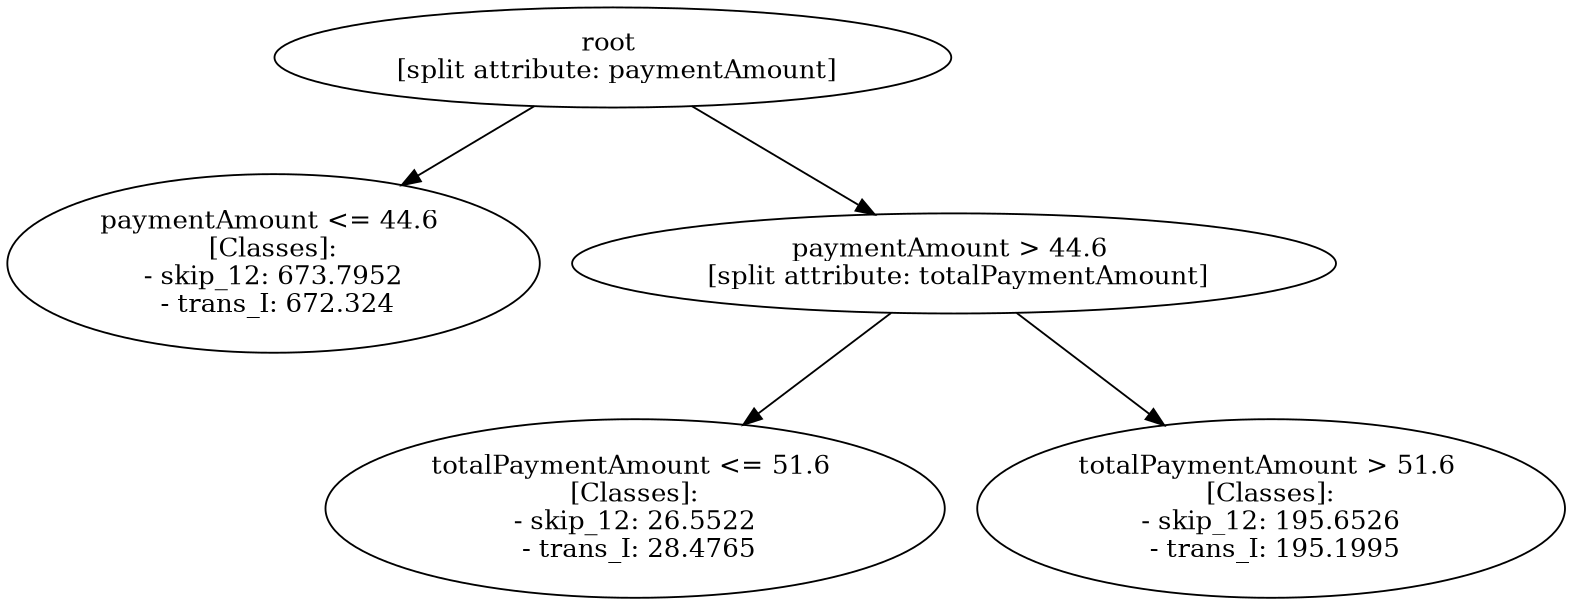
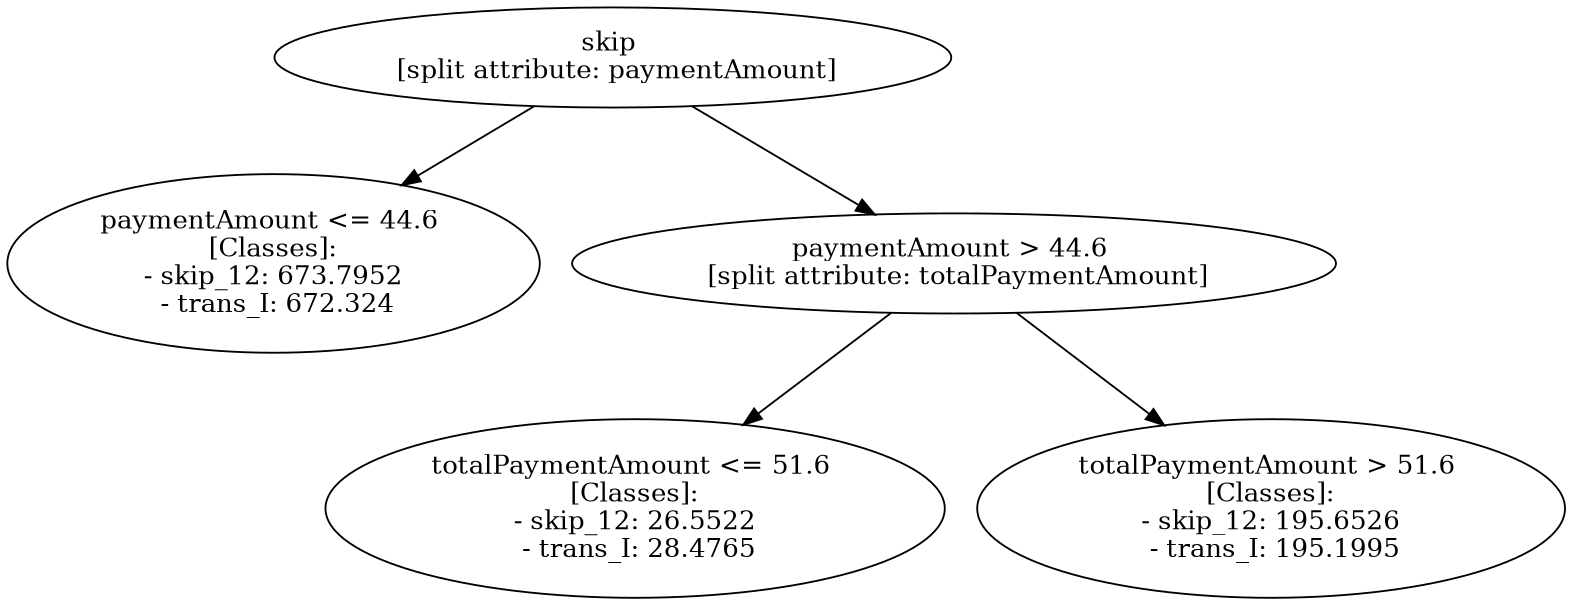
(613, 57) -> (613, 57)
